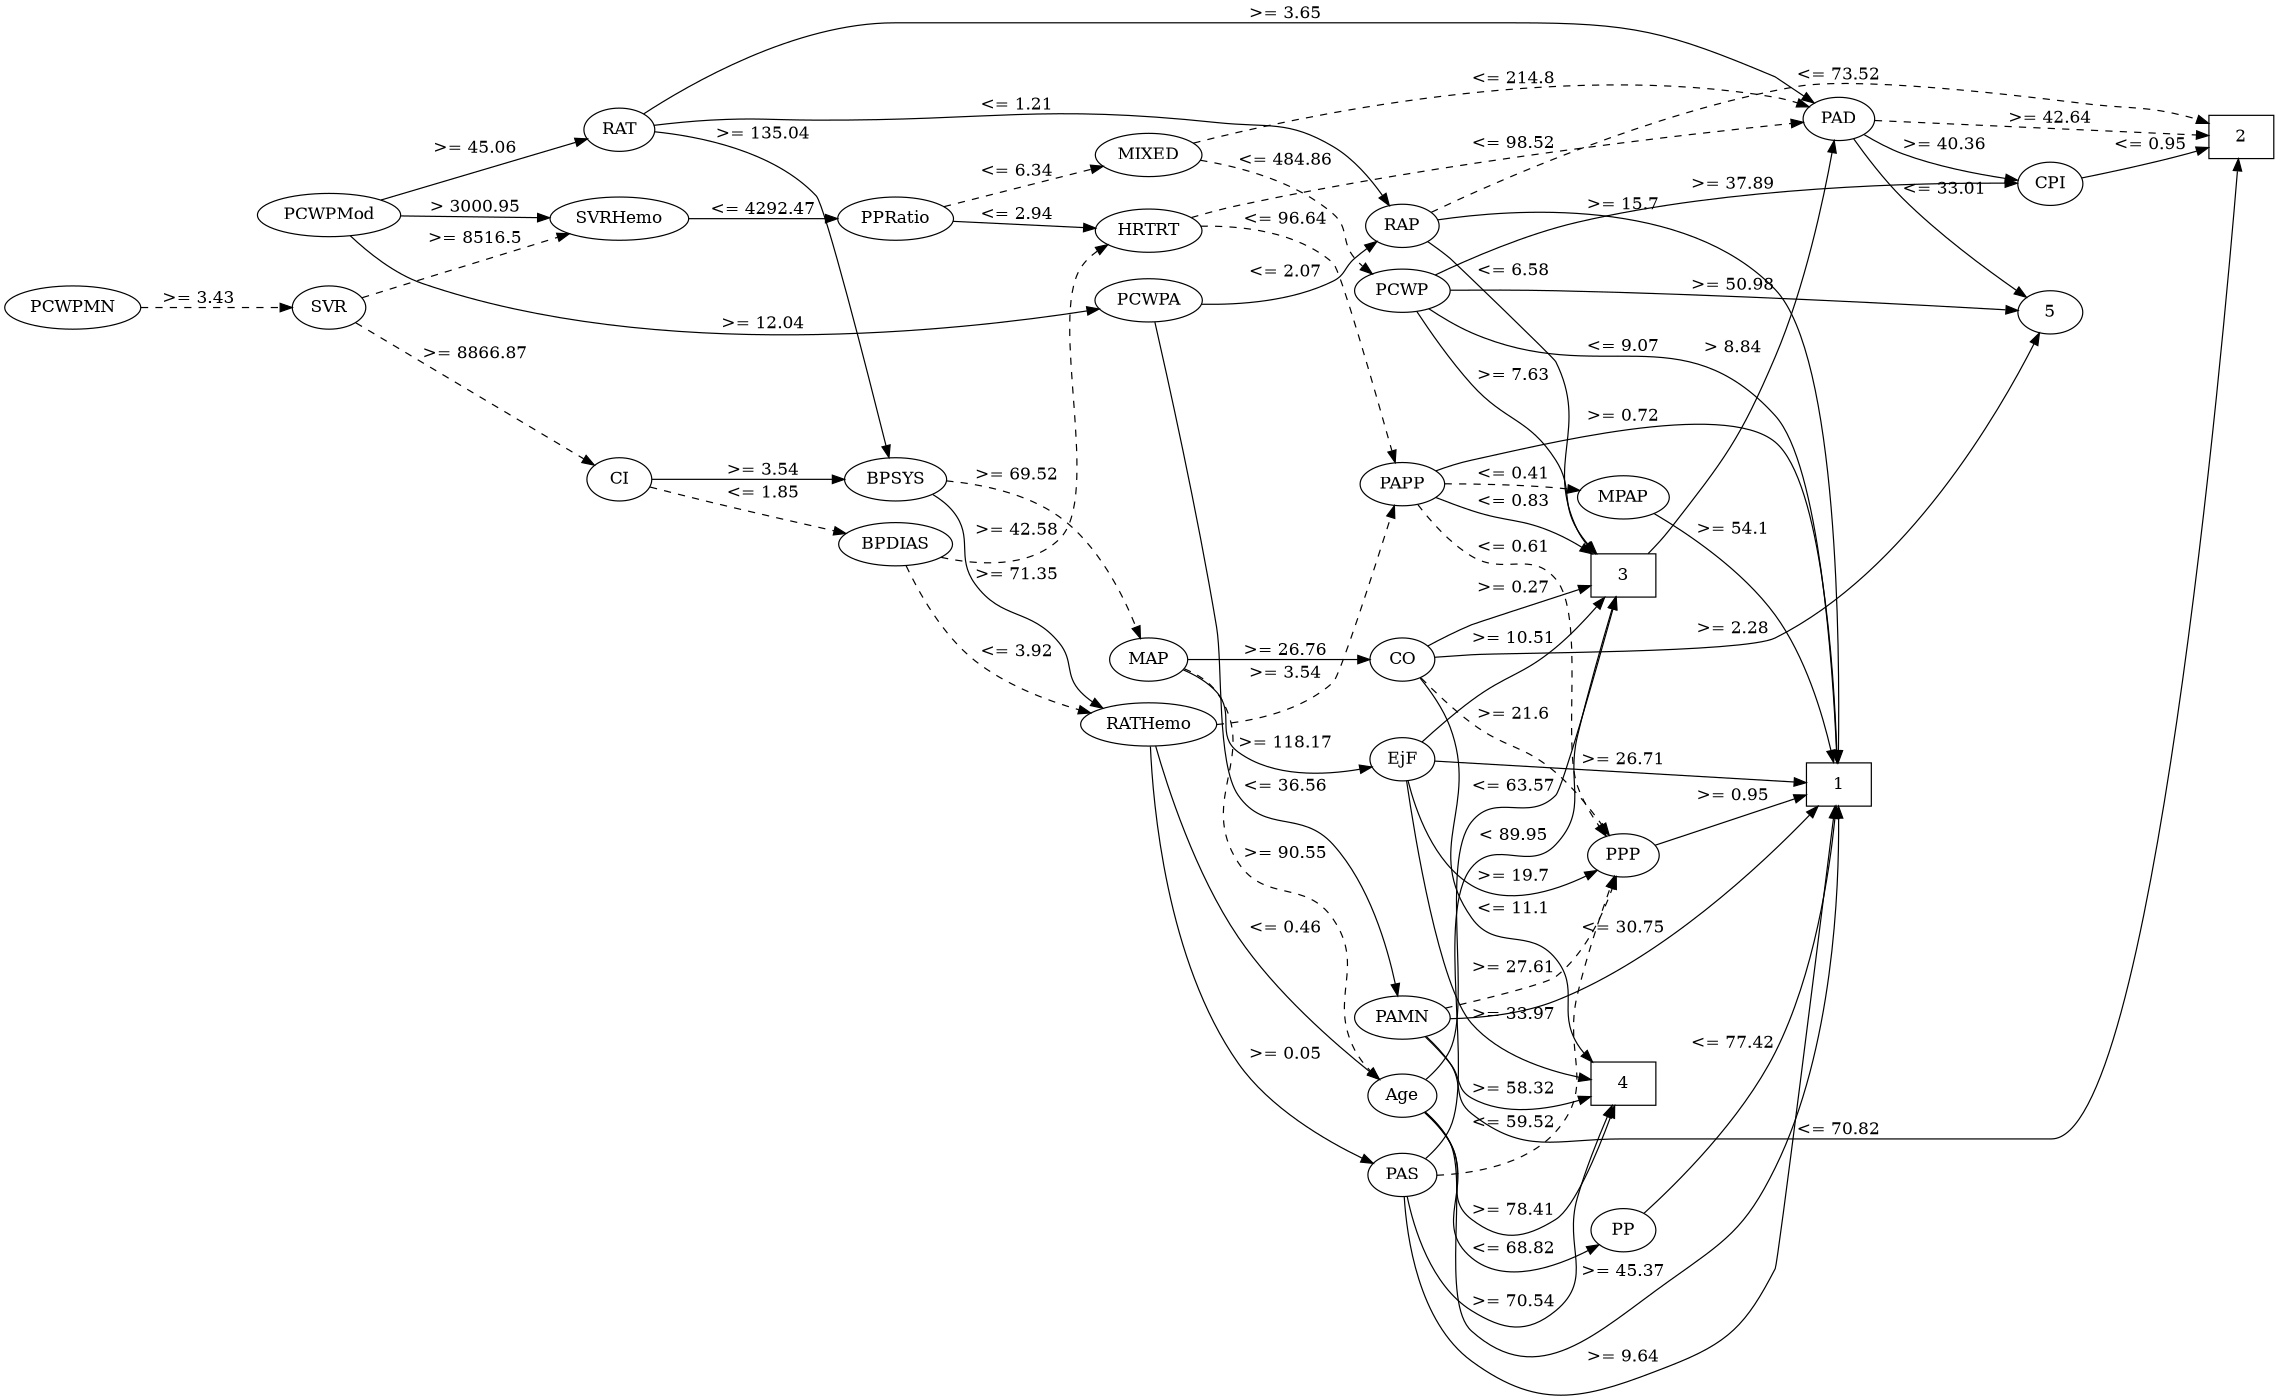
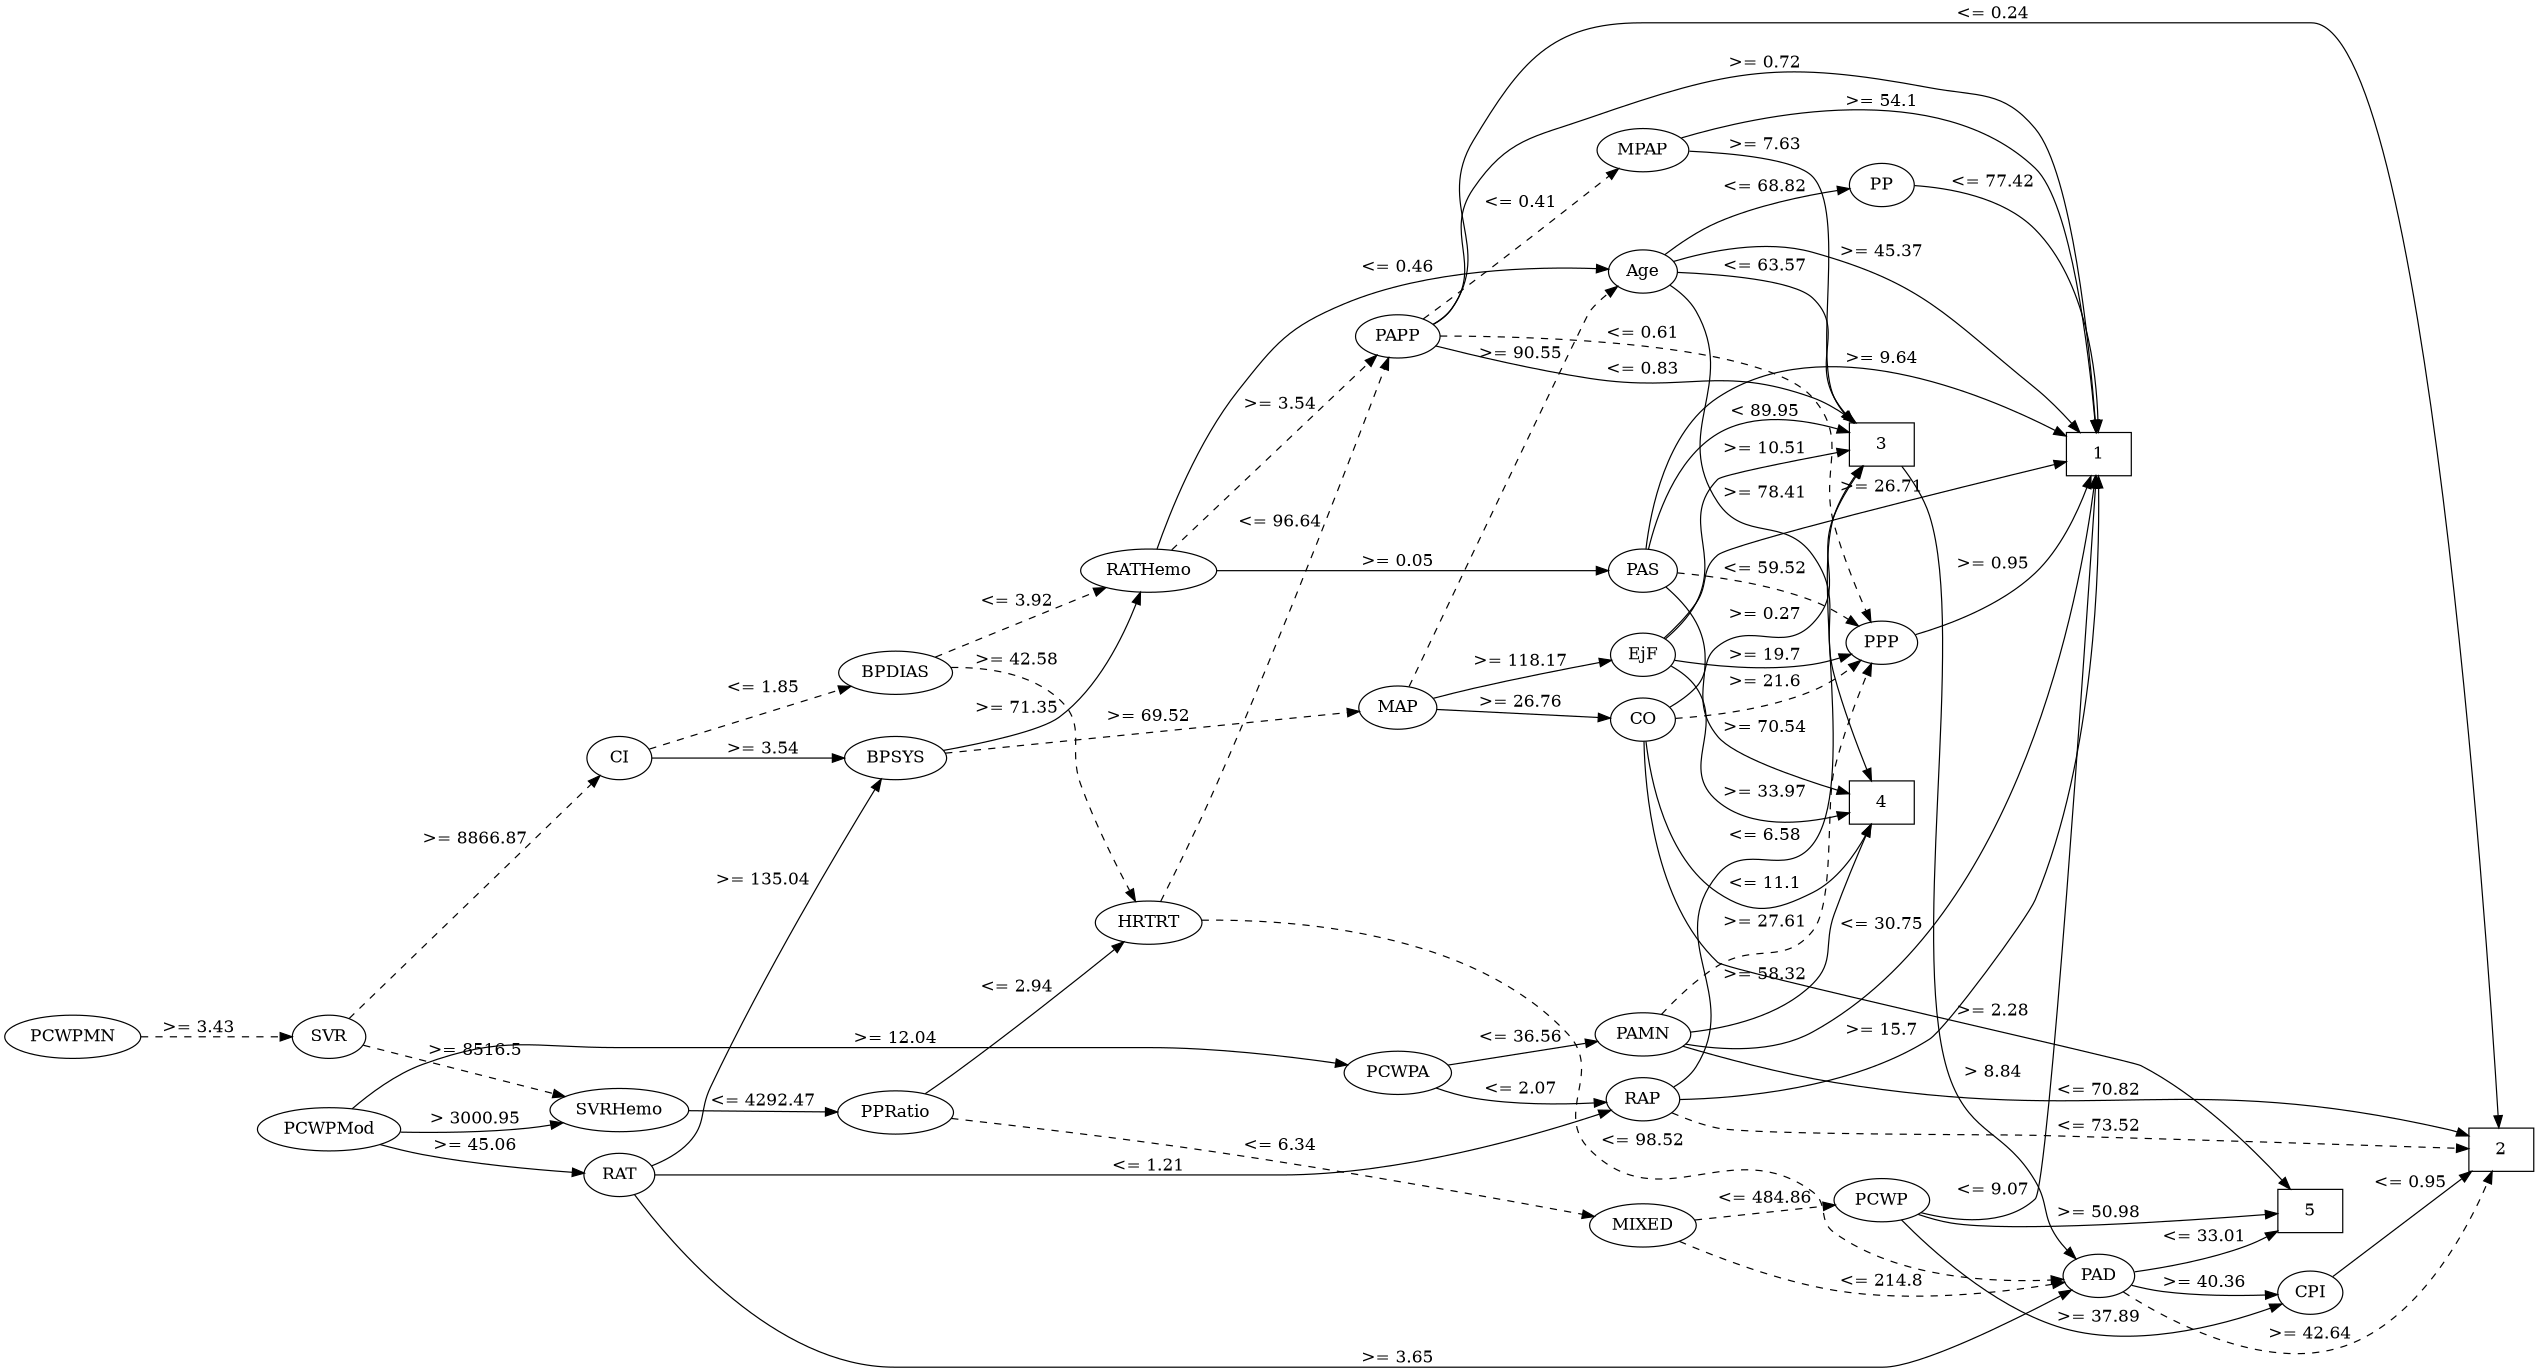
none -> (2324, 35)
(2050, 312) -> (2310, 1211)
(1516, 420) -> (1828, 232)
